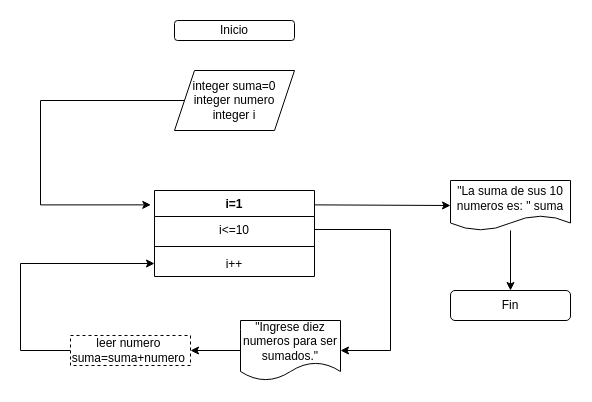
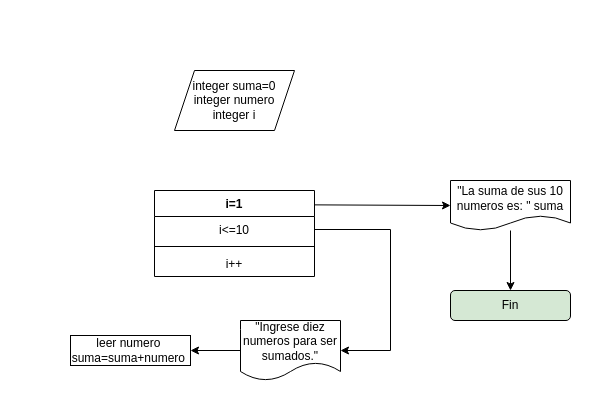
(235, 31) -> none
(41, 132) -> none
(21, 269) -> none
(511, 306) -> (511, 306)
(131, 351) -> (131, 351)
